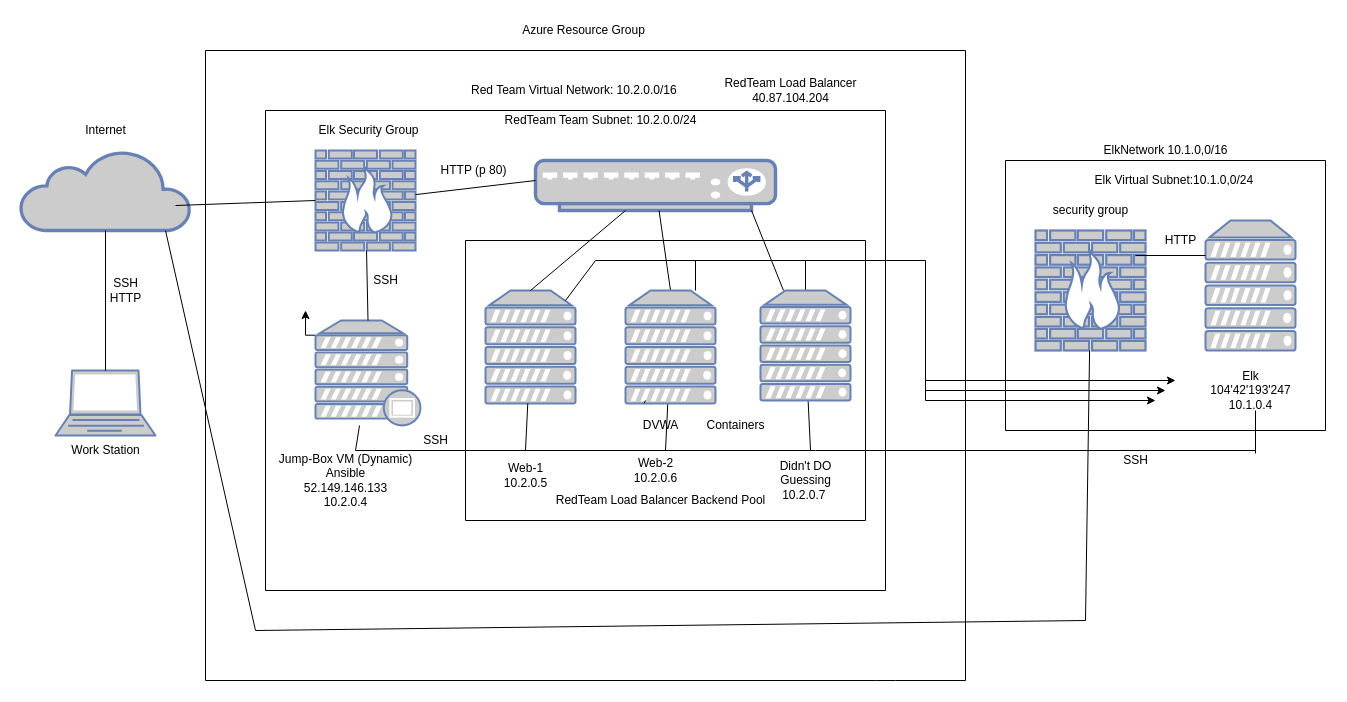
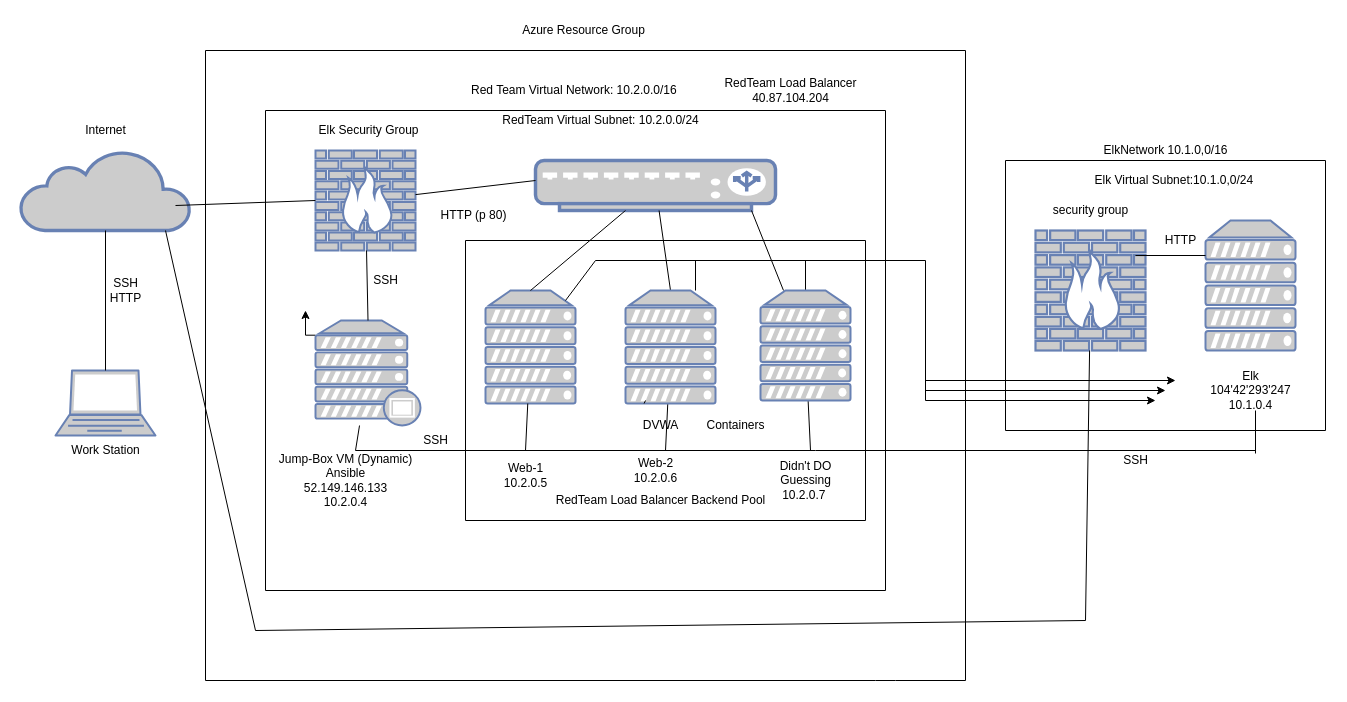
(601, 121) -> (601, 121)
(473, 171) -> (473, 216)
(1251, 391) -> (1251, 391)
